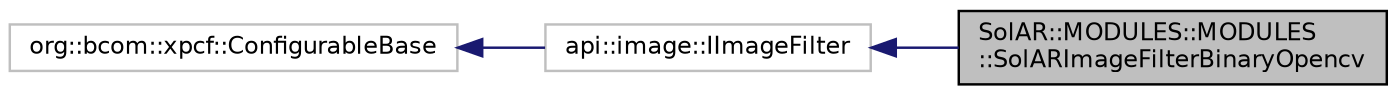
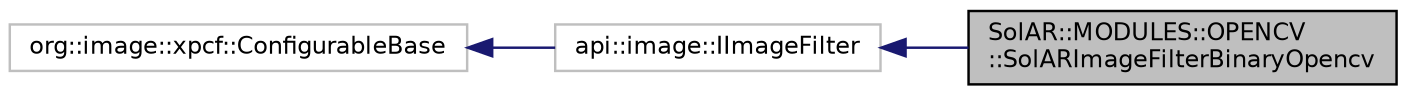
(234, 48) -> (238, 48)
(1173, 48) -> (1183, 48)
